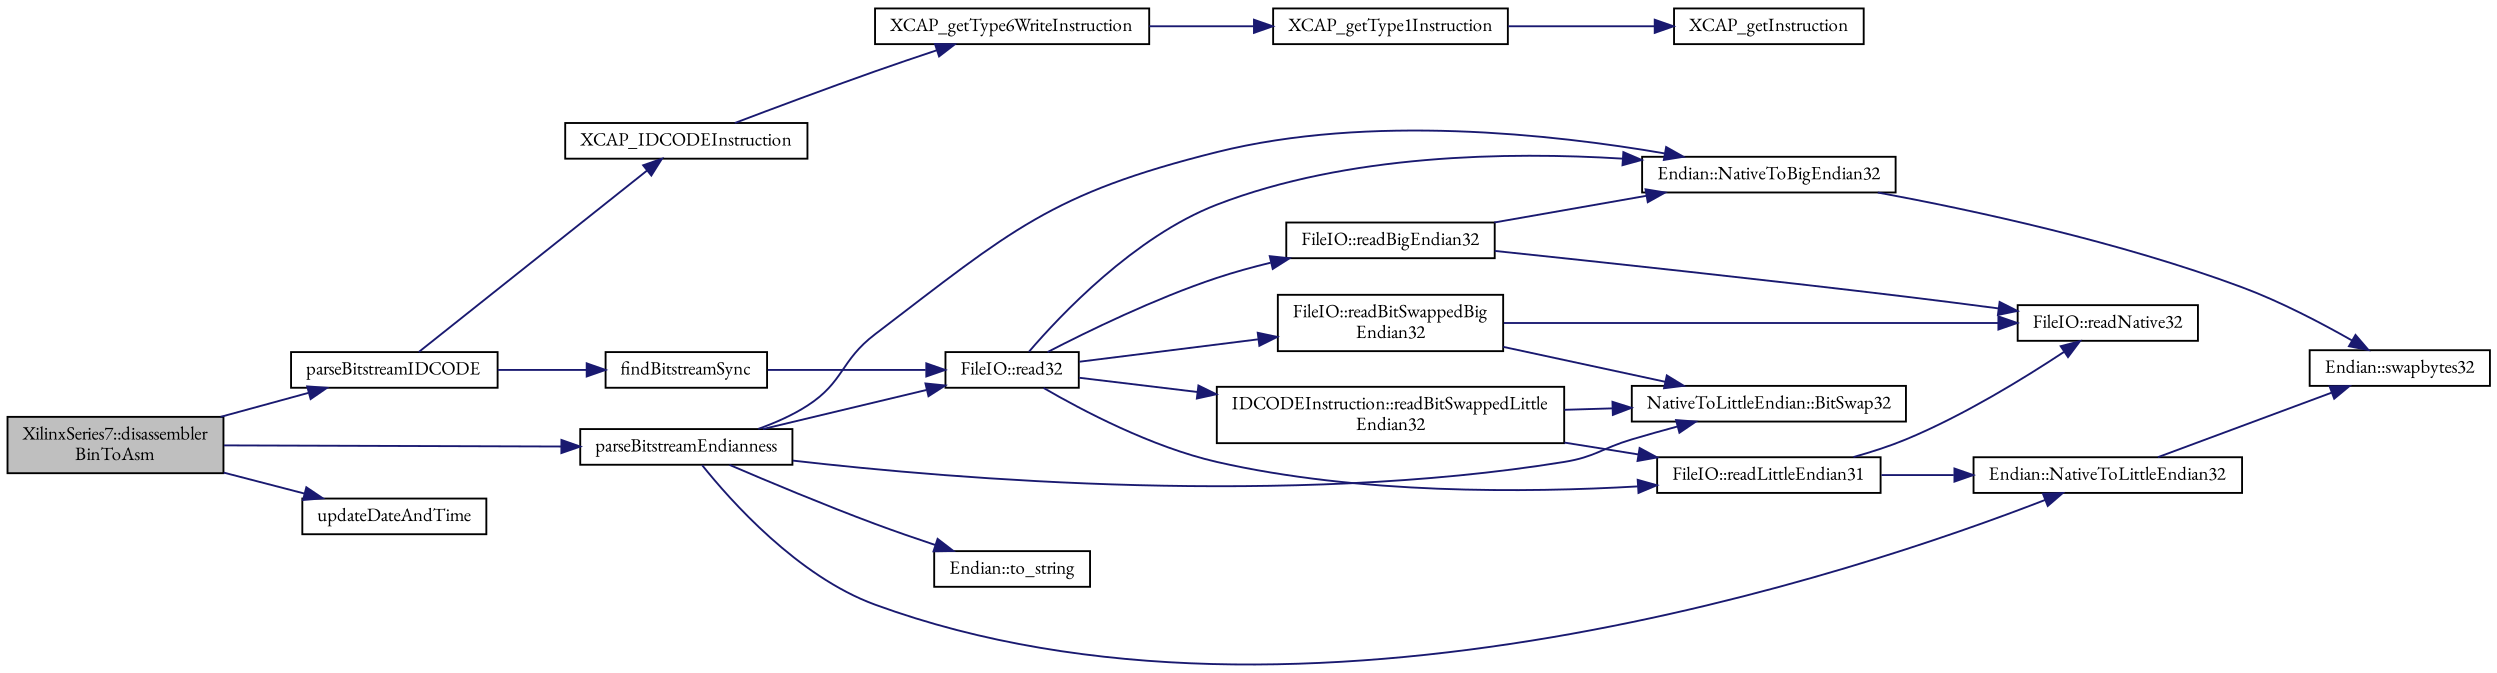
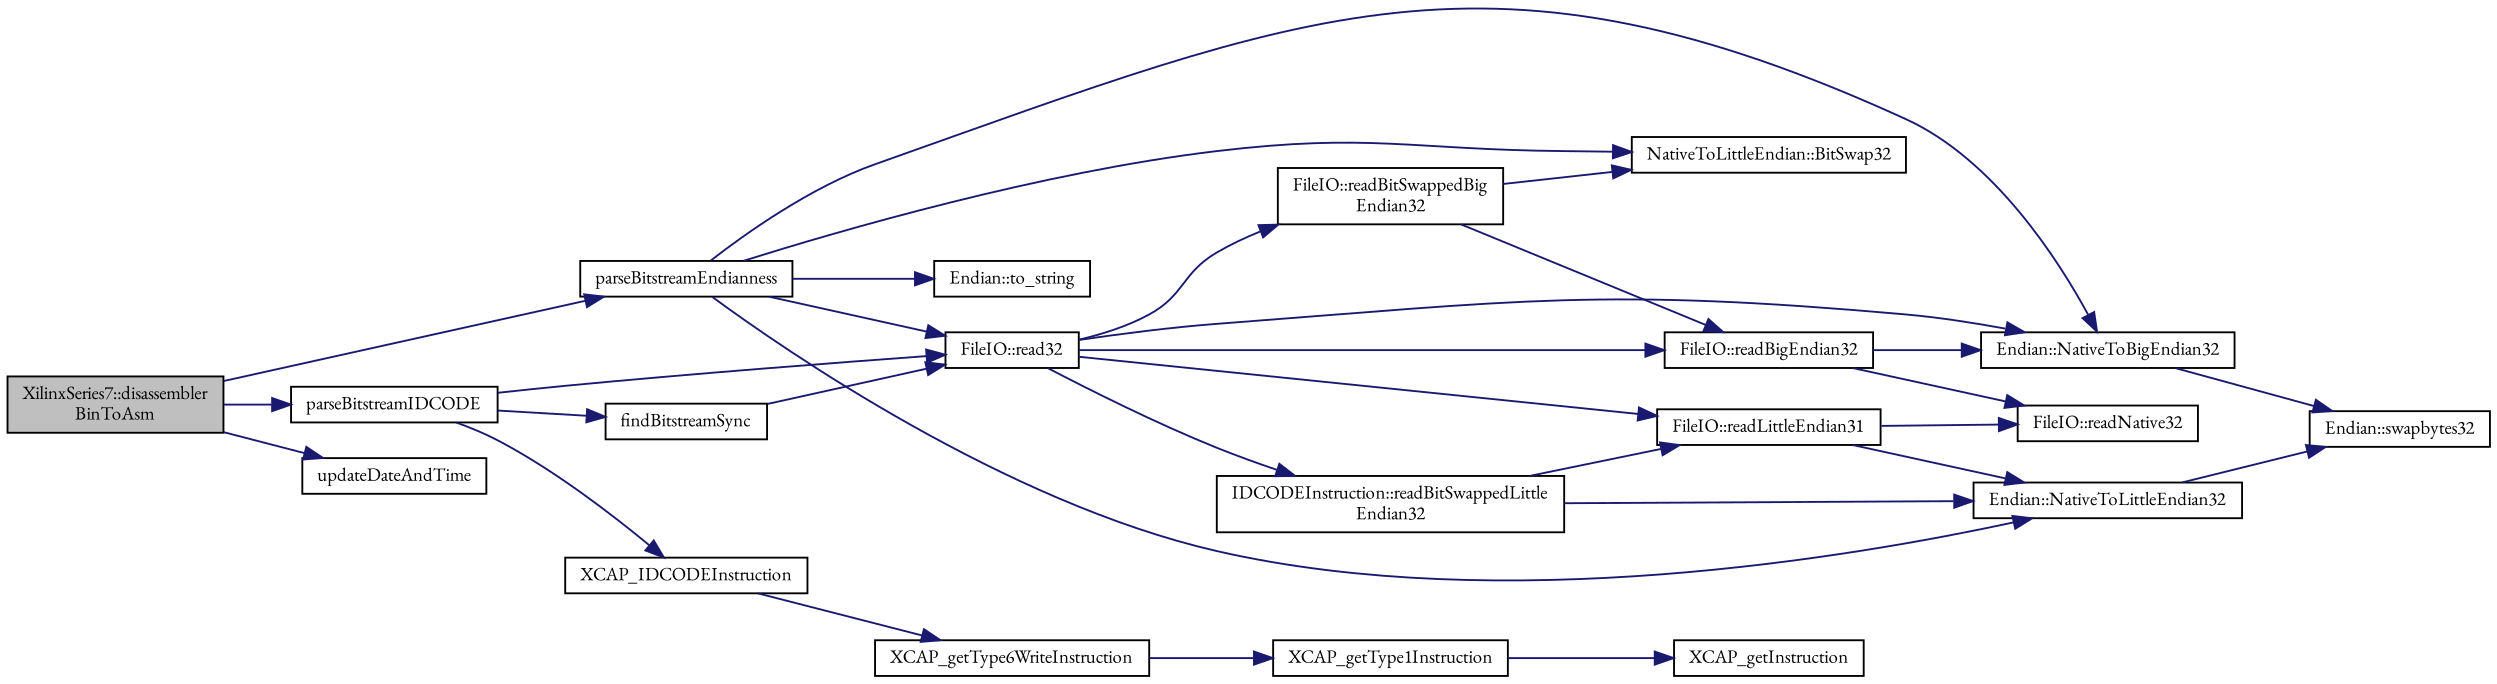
(1751, 323) -> (1583, 275)
none -> (712, 373)
(1588, 409) -> (1759, 502)
